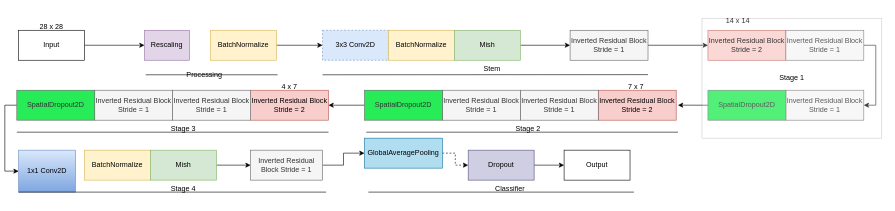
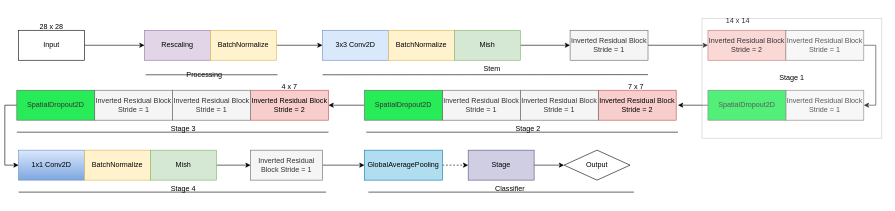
(167, 45) -> (177, 45)
(356, 45) -> (356, 45)
(404, 153) -> (404, 165)
(501, 165) -> (501, 165)
(597, 165) -> (597, 165)
(47, 171) -> (51, 165)
